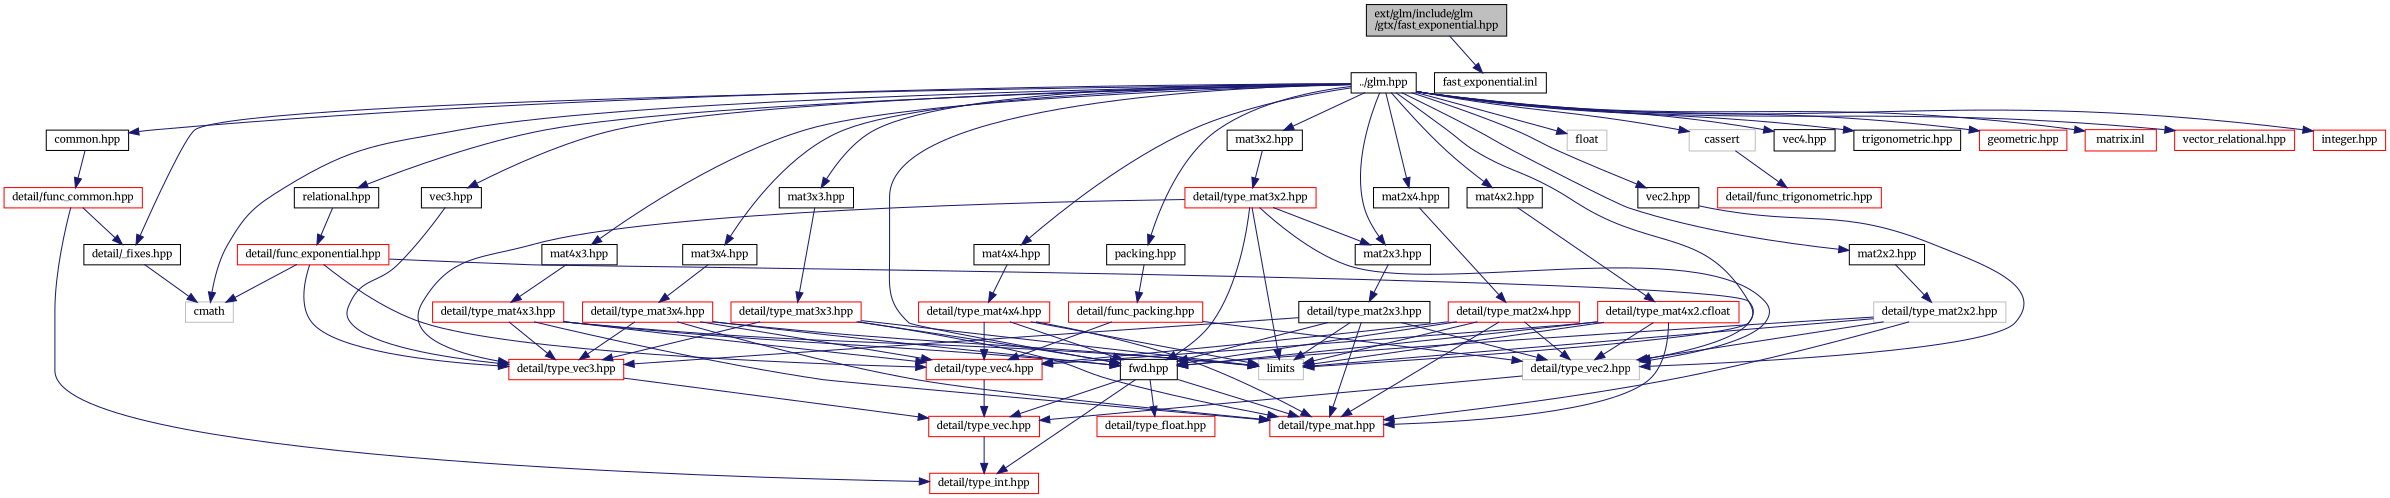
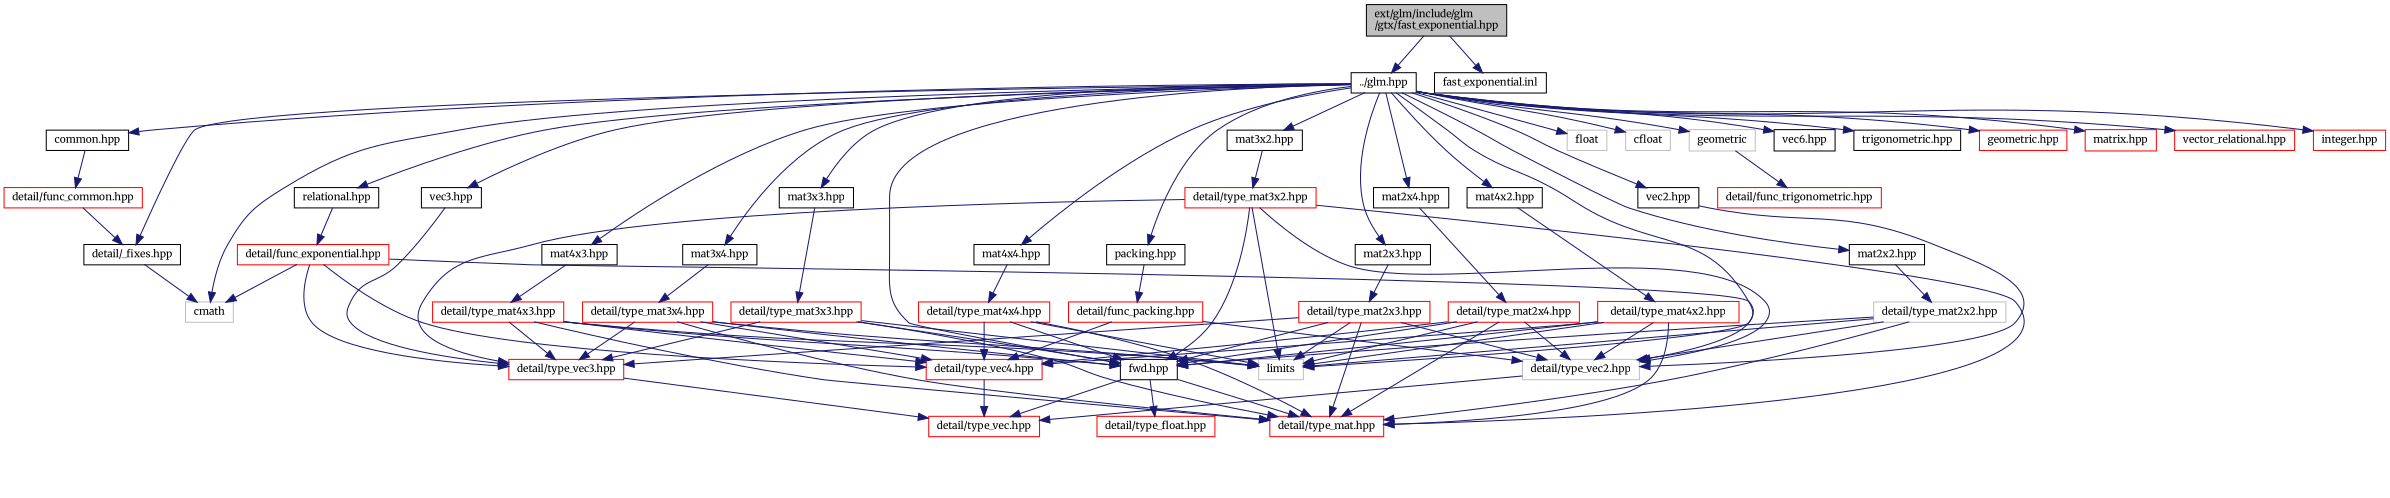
none -> (1411, 50)
none -> (1648, 140)
(1722, 140) -> (1722, 140)
(1805, 140) -> (1805, 140)
(2121, 140) -> (2121, 140)
(1317, 224) -> (1999, 295)
(1364, 312) -> (1364, 312)
(1668, 312) -> (1668, 312)
(984, 483) -> none
